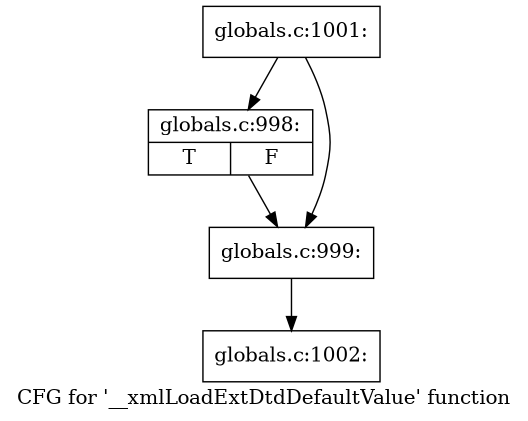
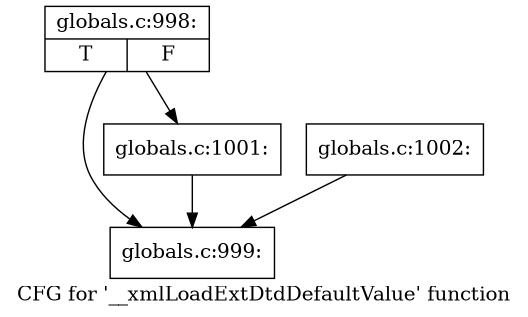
(267, 77) -> (158, 92)
(291, 298) -> (300, 198)
